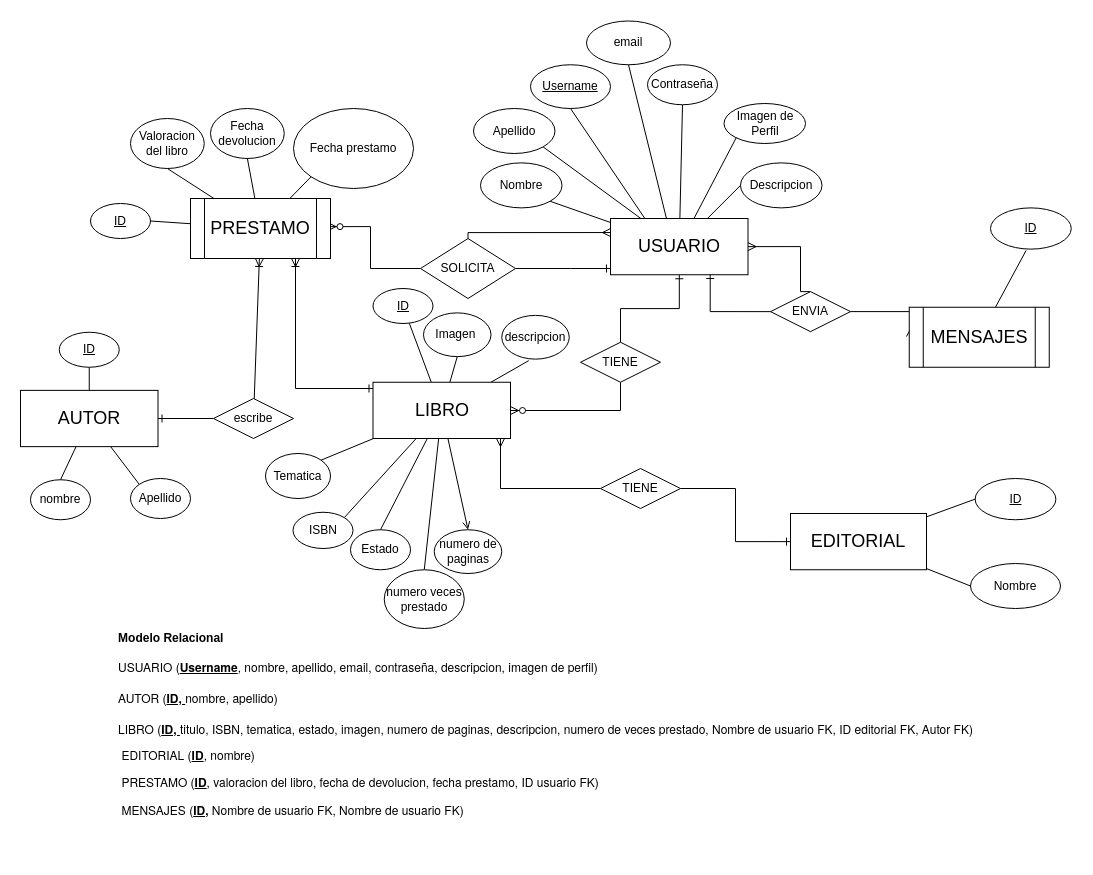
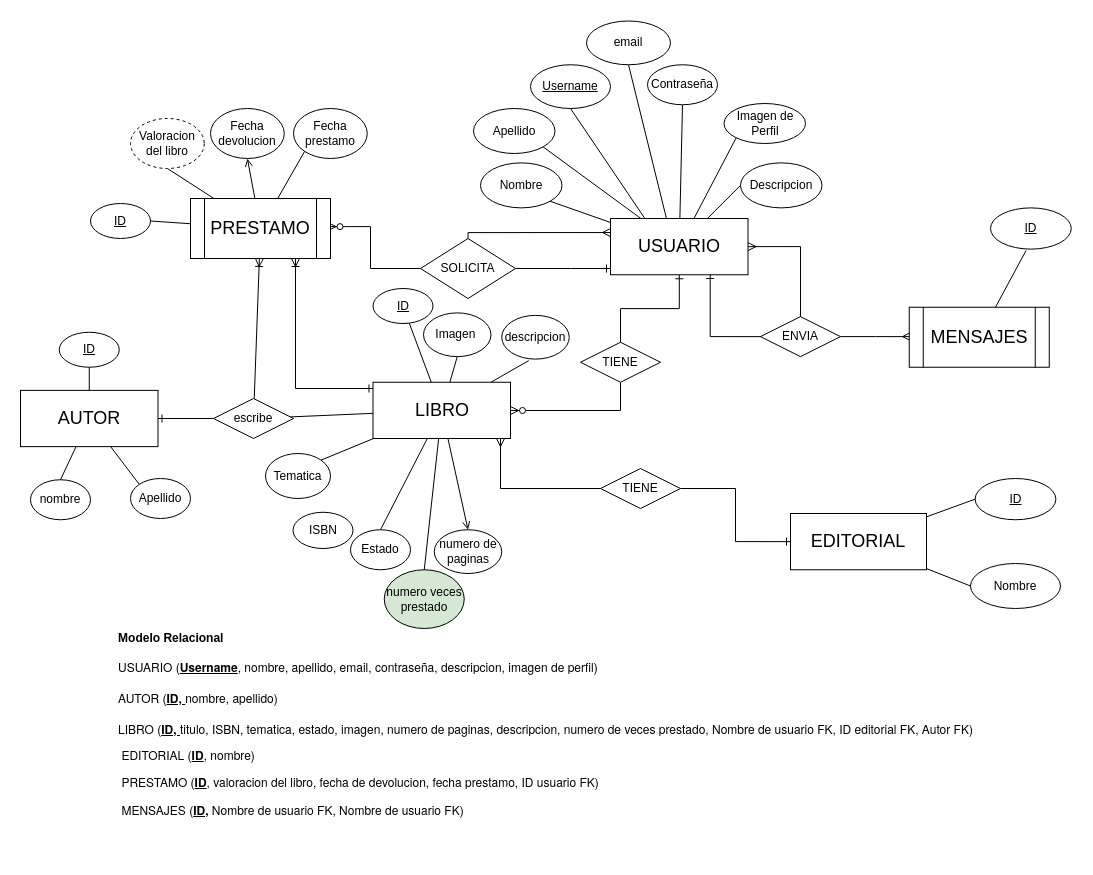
(167, 144) -> (167, 144)
(354, 149) -> (330, 134)
(248, 163) -> (248, 164)
(811, 312) -> (801, 337)
(380, 478) -> (332, 415)
(424, 599) -> (424, 599)
